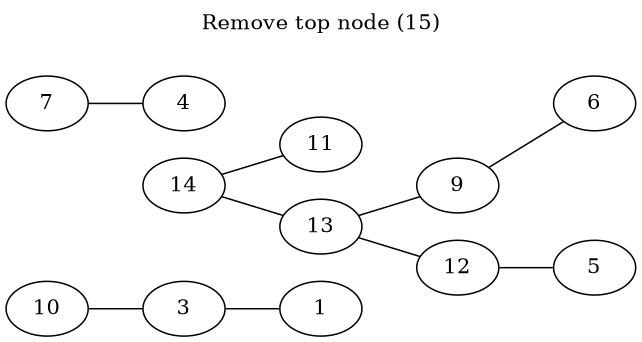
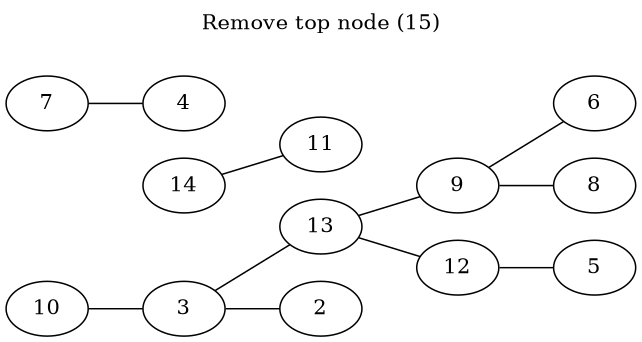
none -> (595, 186)
(253, 206) -> (252, 268)
(321, 309) -> (321, 309)
